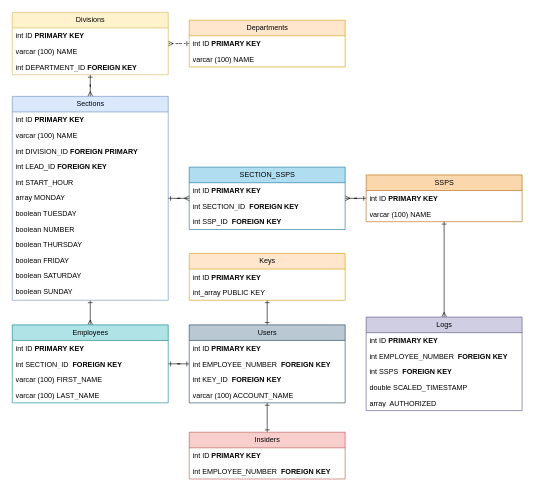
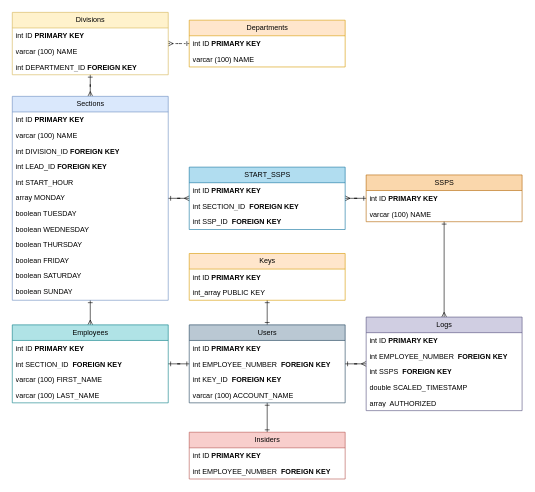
(76, 152) -> (68, 152)
(268, 175) -> (268, 175)
(42, 230) -> (48, 230)
none -> (355, 364)
